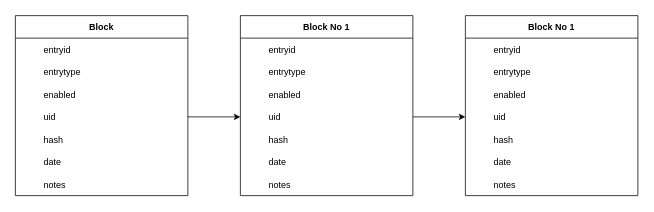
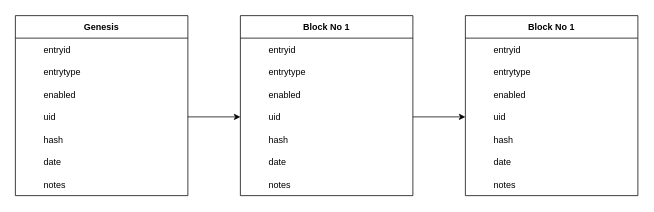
(101, 27) -> (101, 27)
